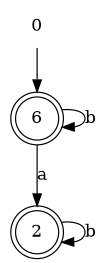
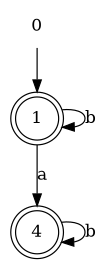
(37, 119) -> (37, 119)
(37, 232) -> (37, 232)
